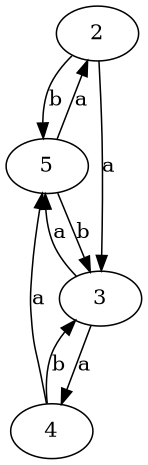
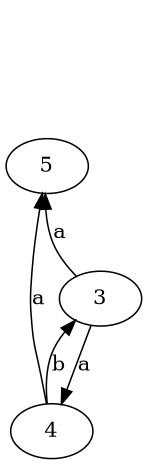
(98, 34) -> none
(71, 225) -> none
